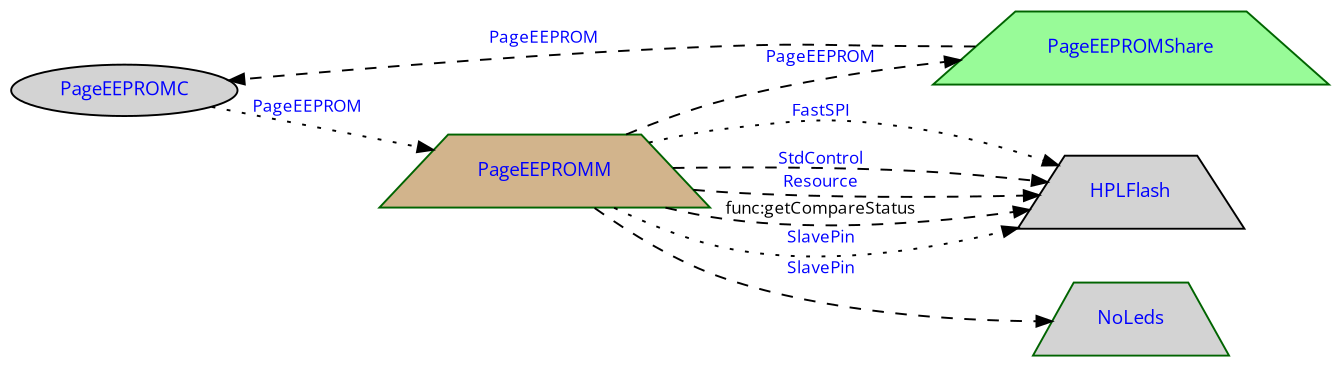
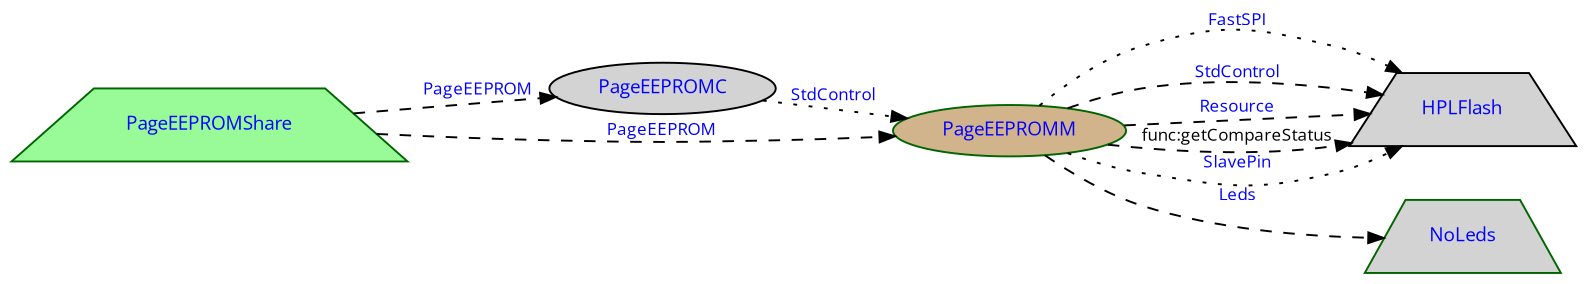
(783, 87) -> (628, 142)
(308, 108) -> (834, 96)
(545, 171) -> (1010, 131)
(822, 269) -> (1238, 196)
